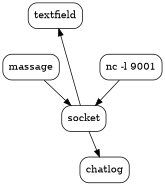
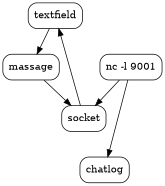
none -> (45, 38)
(93, 141) -> (119, 115)
